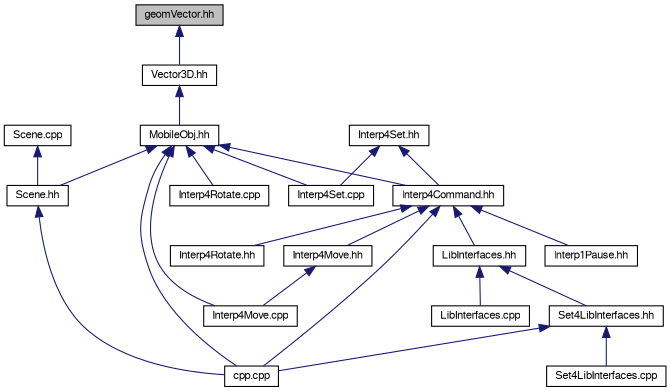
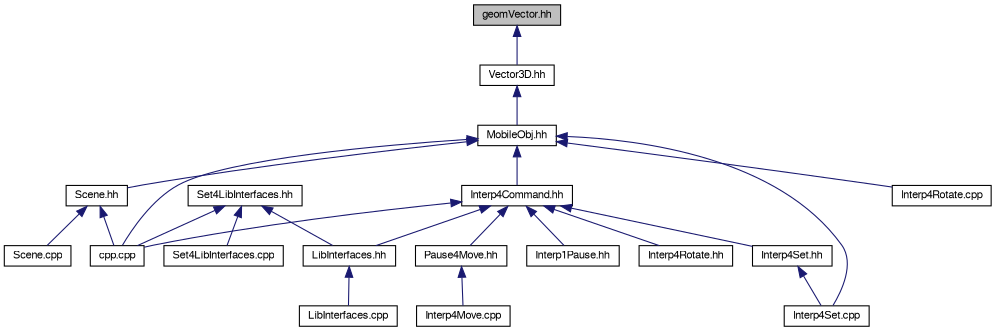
(423, 169) -> (662, 227)
(38, 171) -> (63, 230)
(152, 245) -> none
(328, 256) -> (461, 256)
(548, 288) -> (302, 228)
